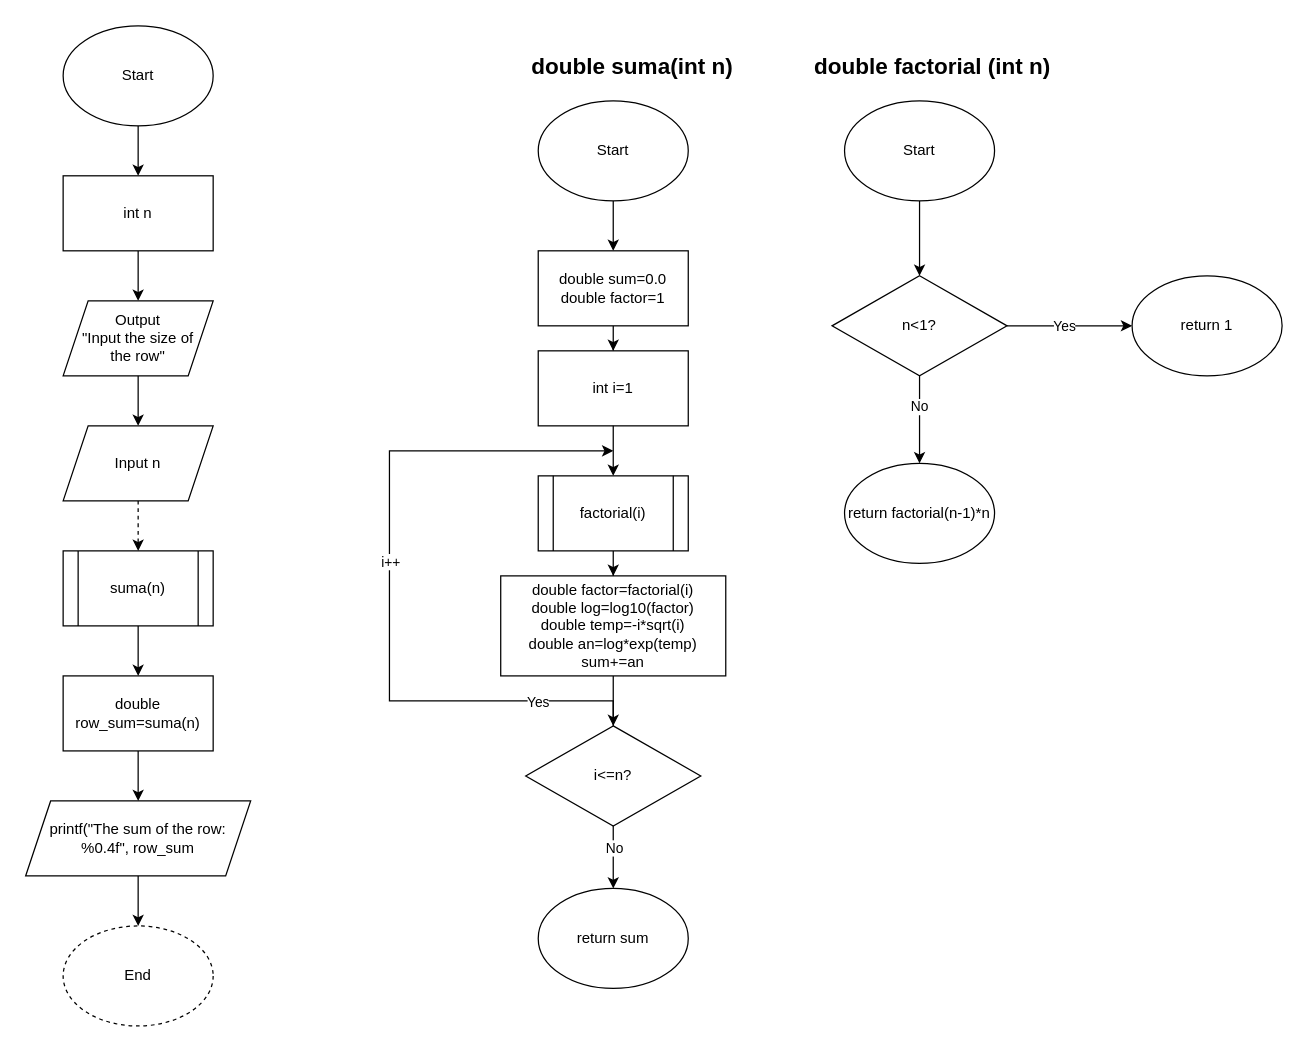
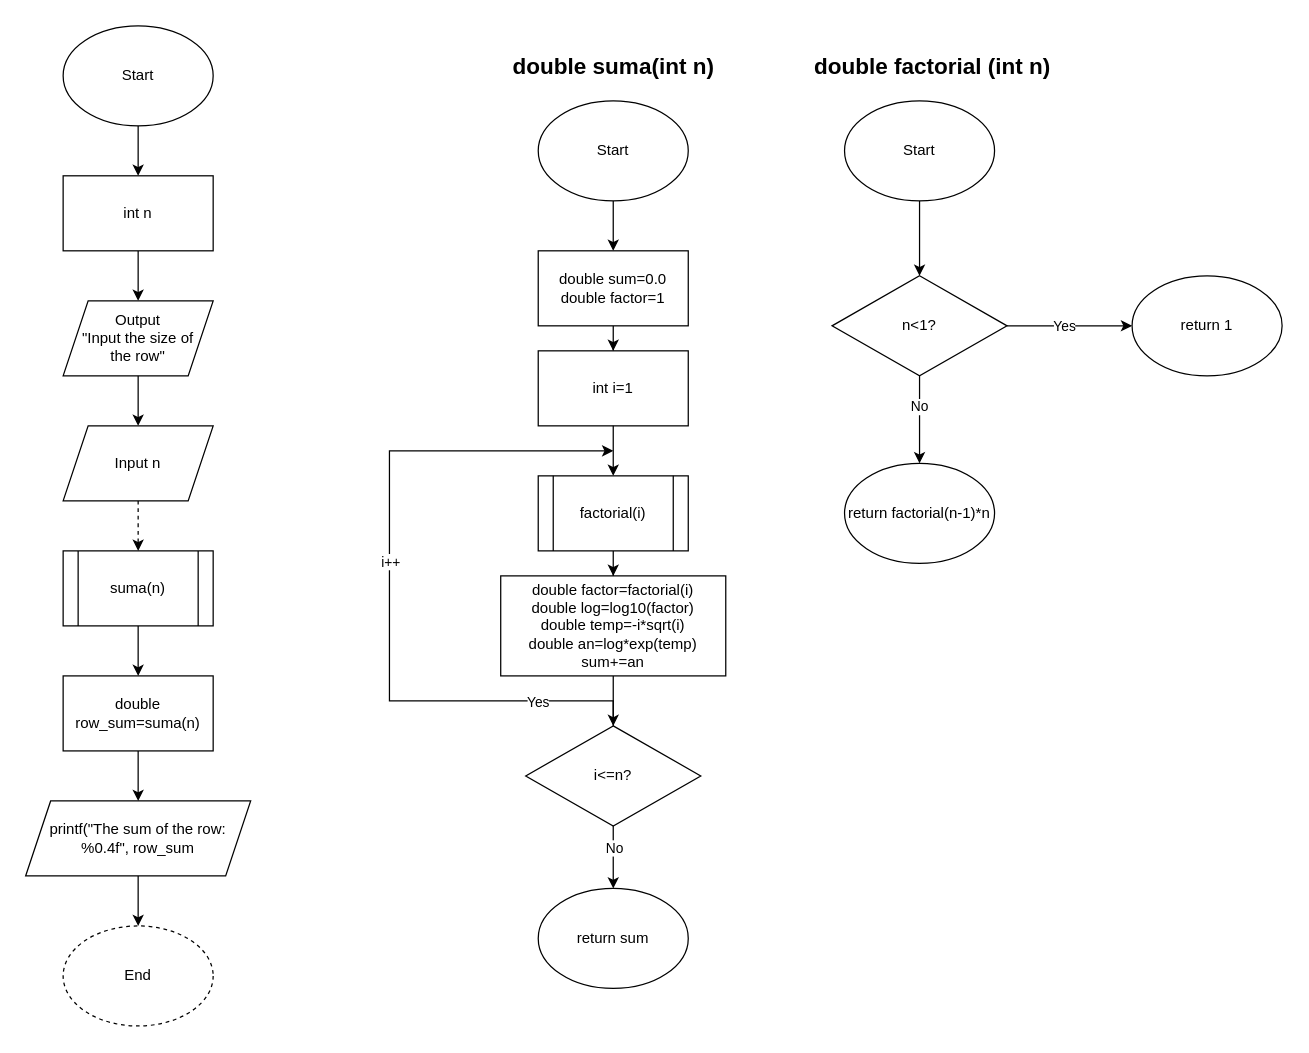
(632, 67) -> (613, 67)
